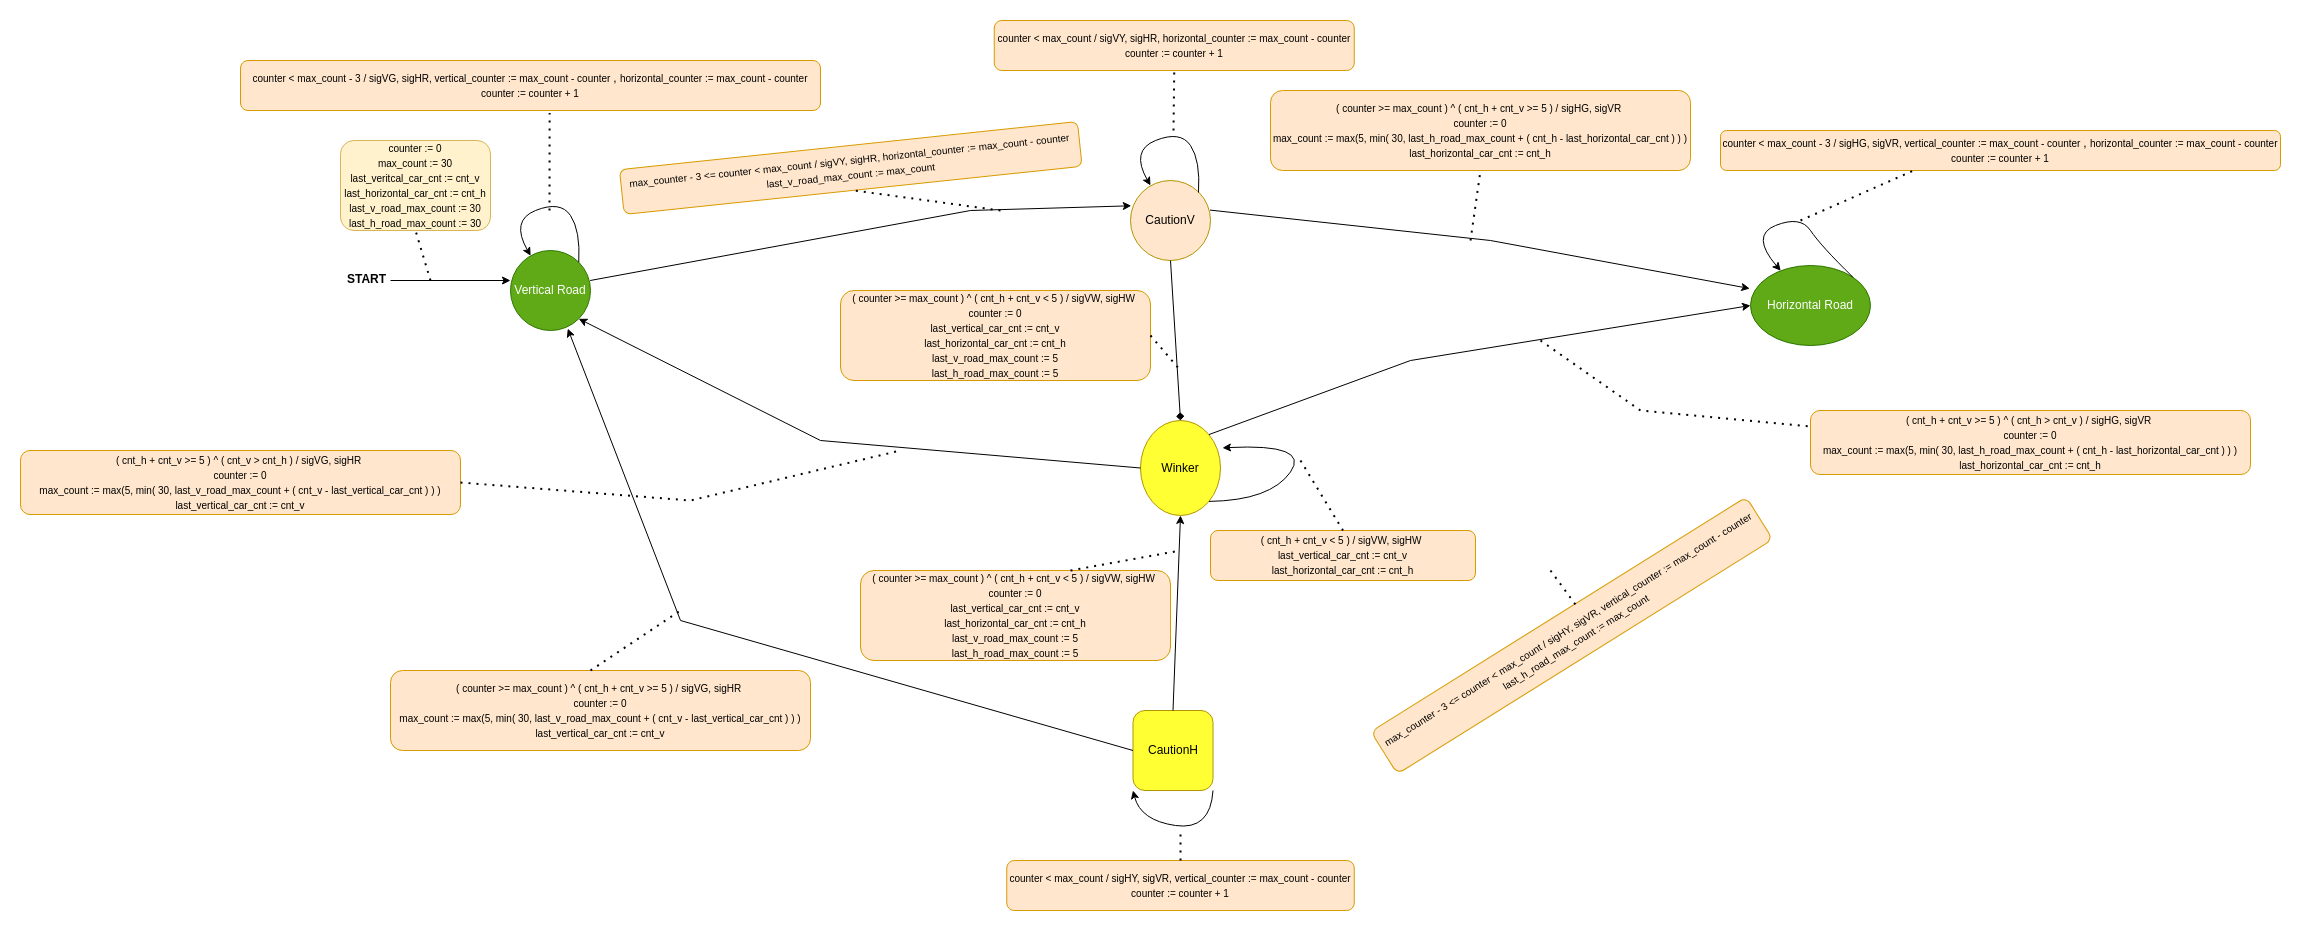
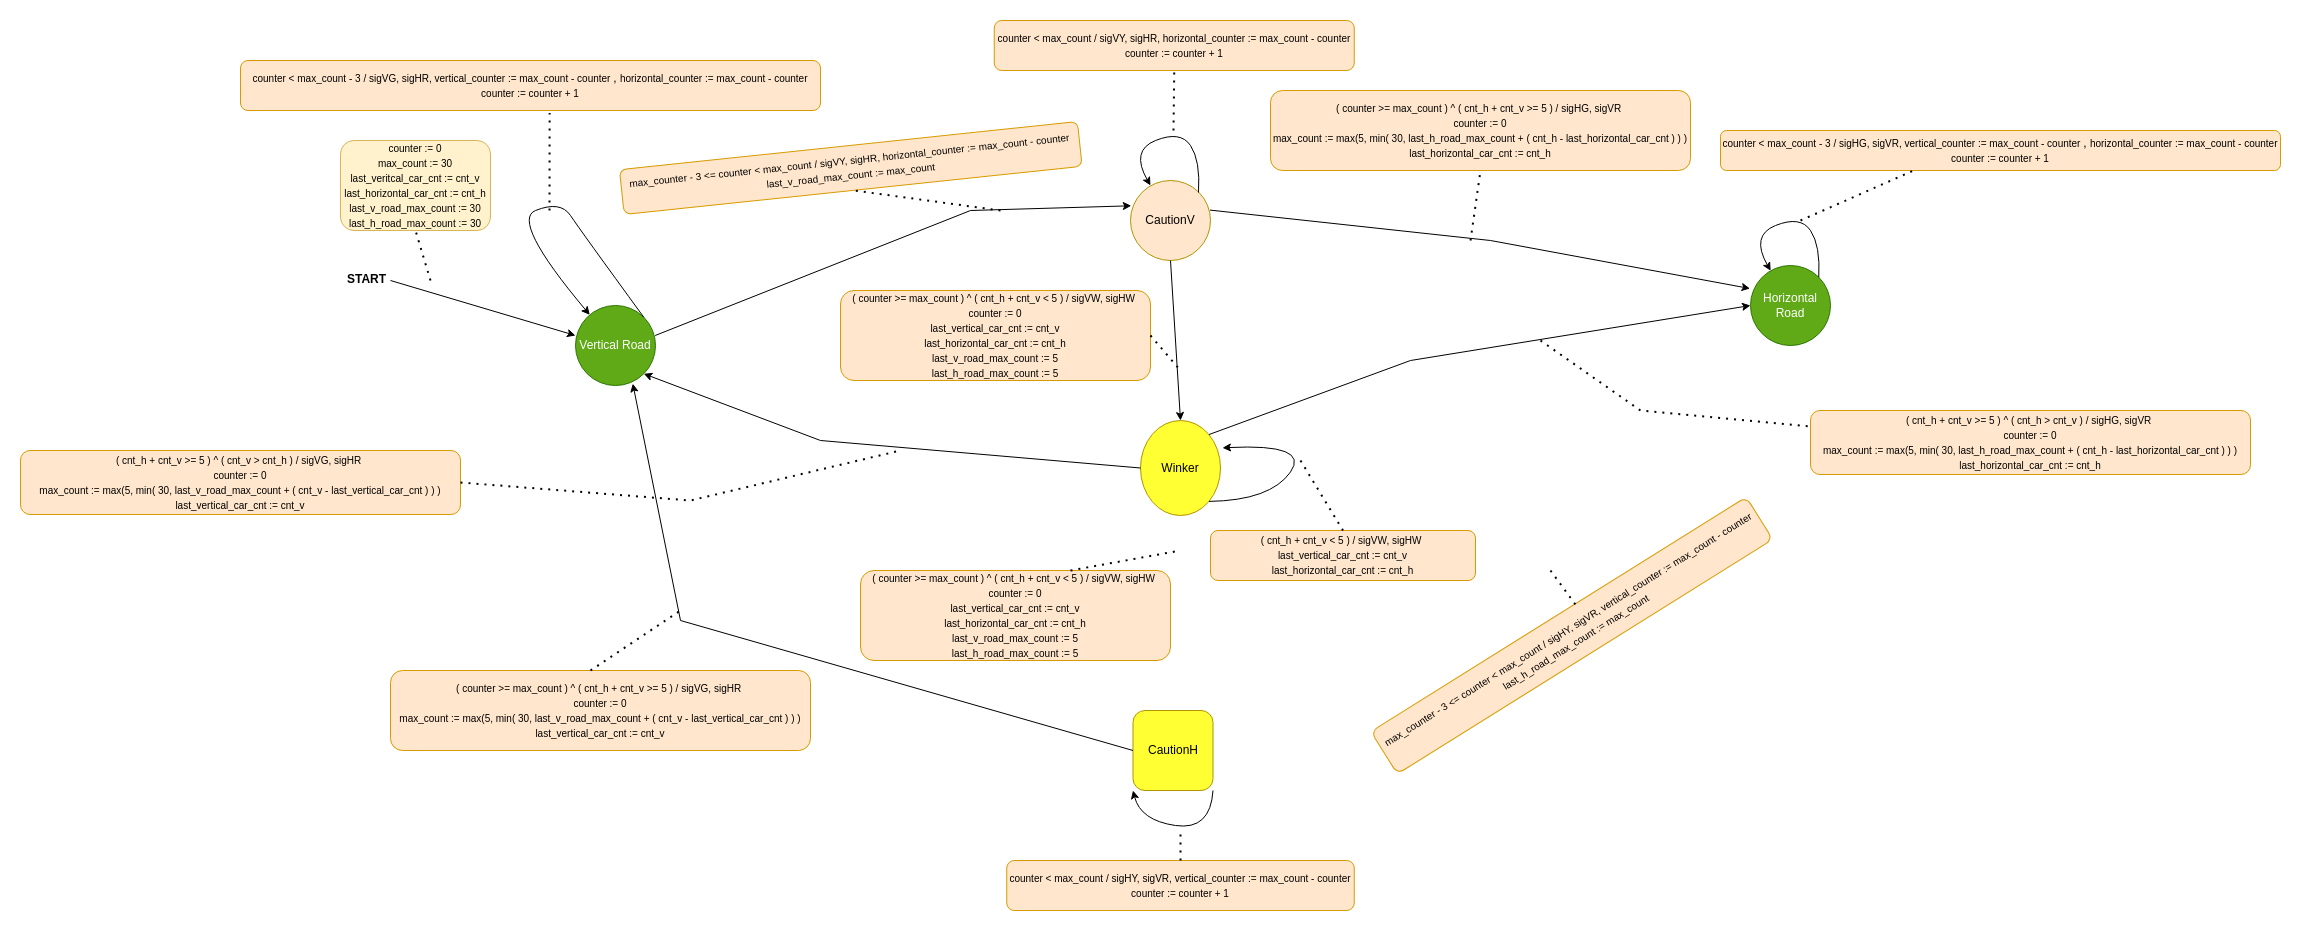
(551, 291) -> (616, 346)
(1811, 306) -> (1791, 306)
(1180, 411) -> (1180, 412)
(1177, 616) -> none
